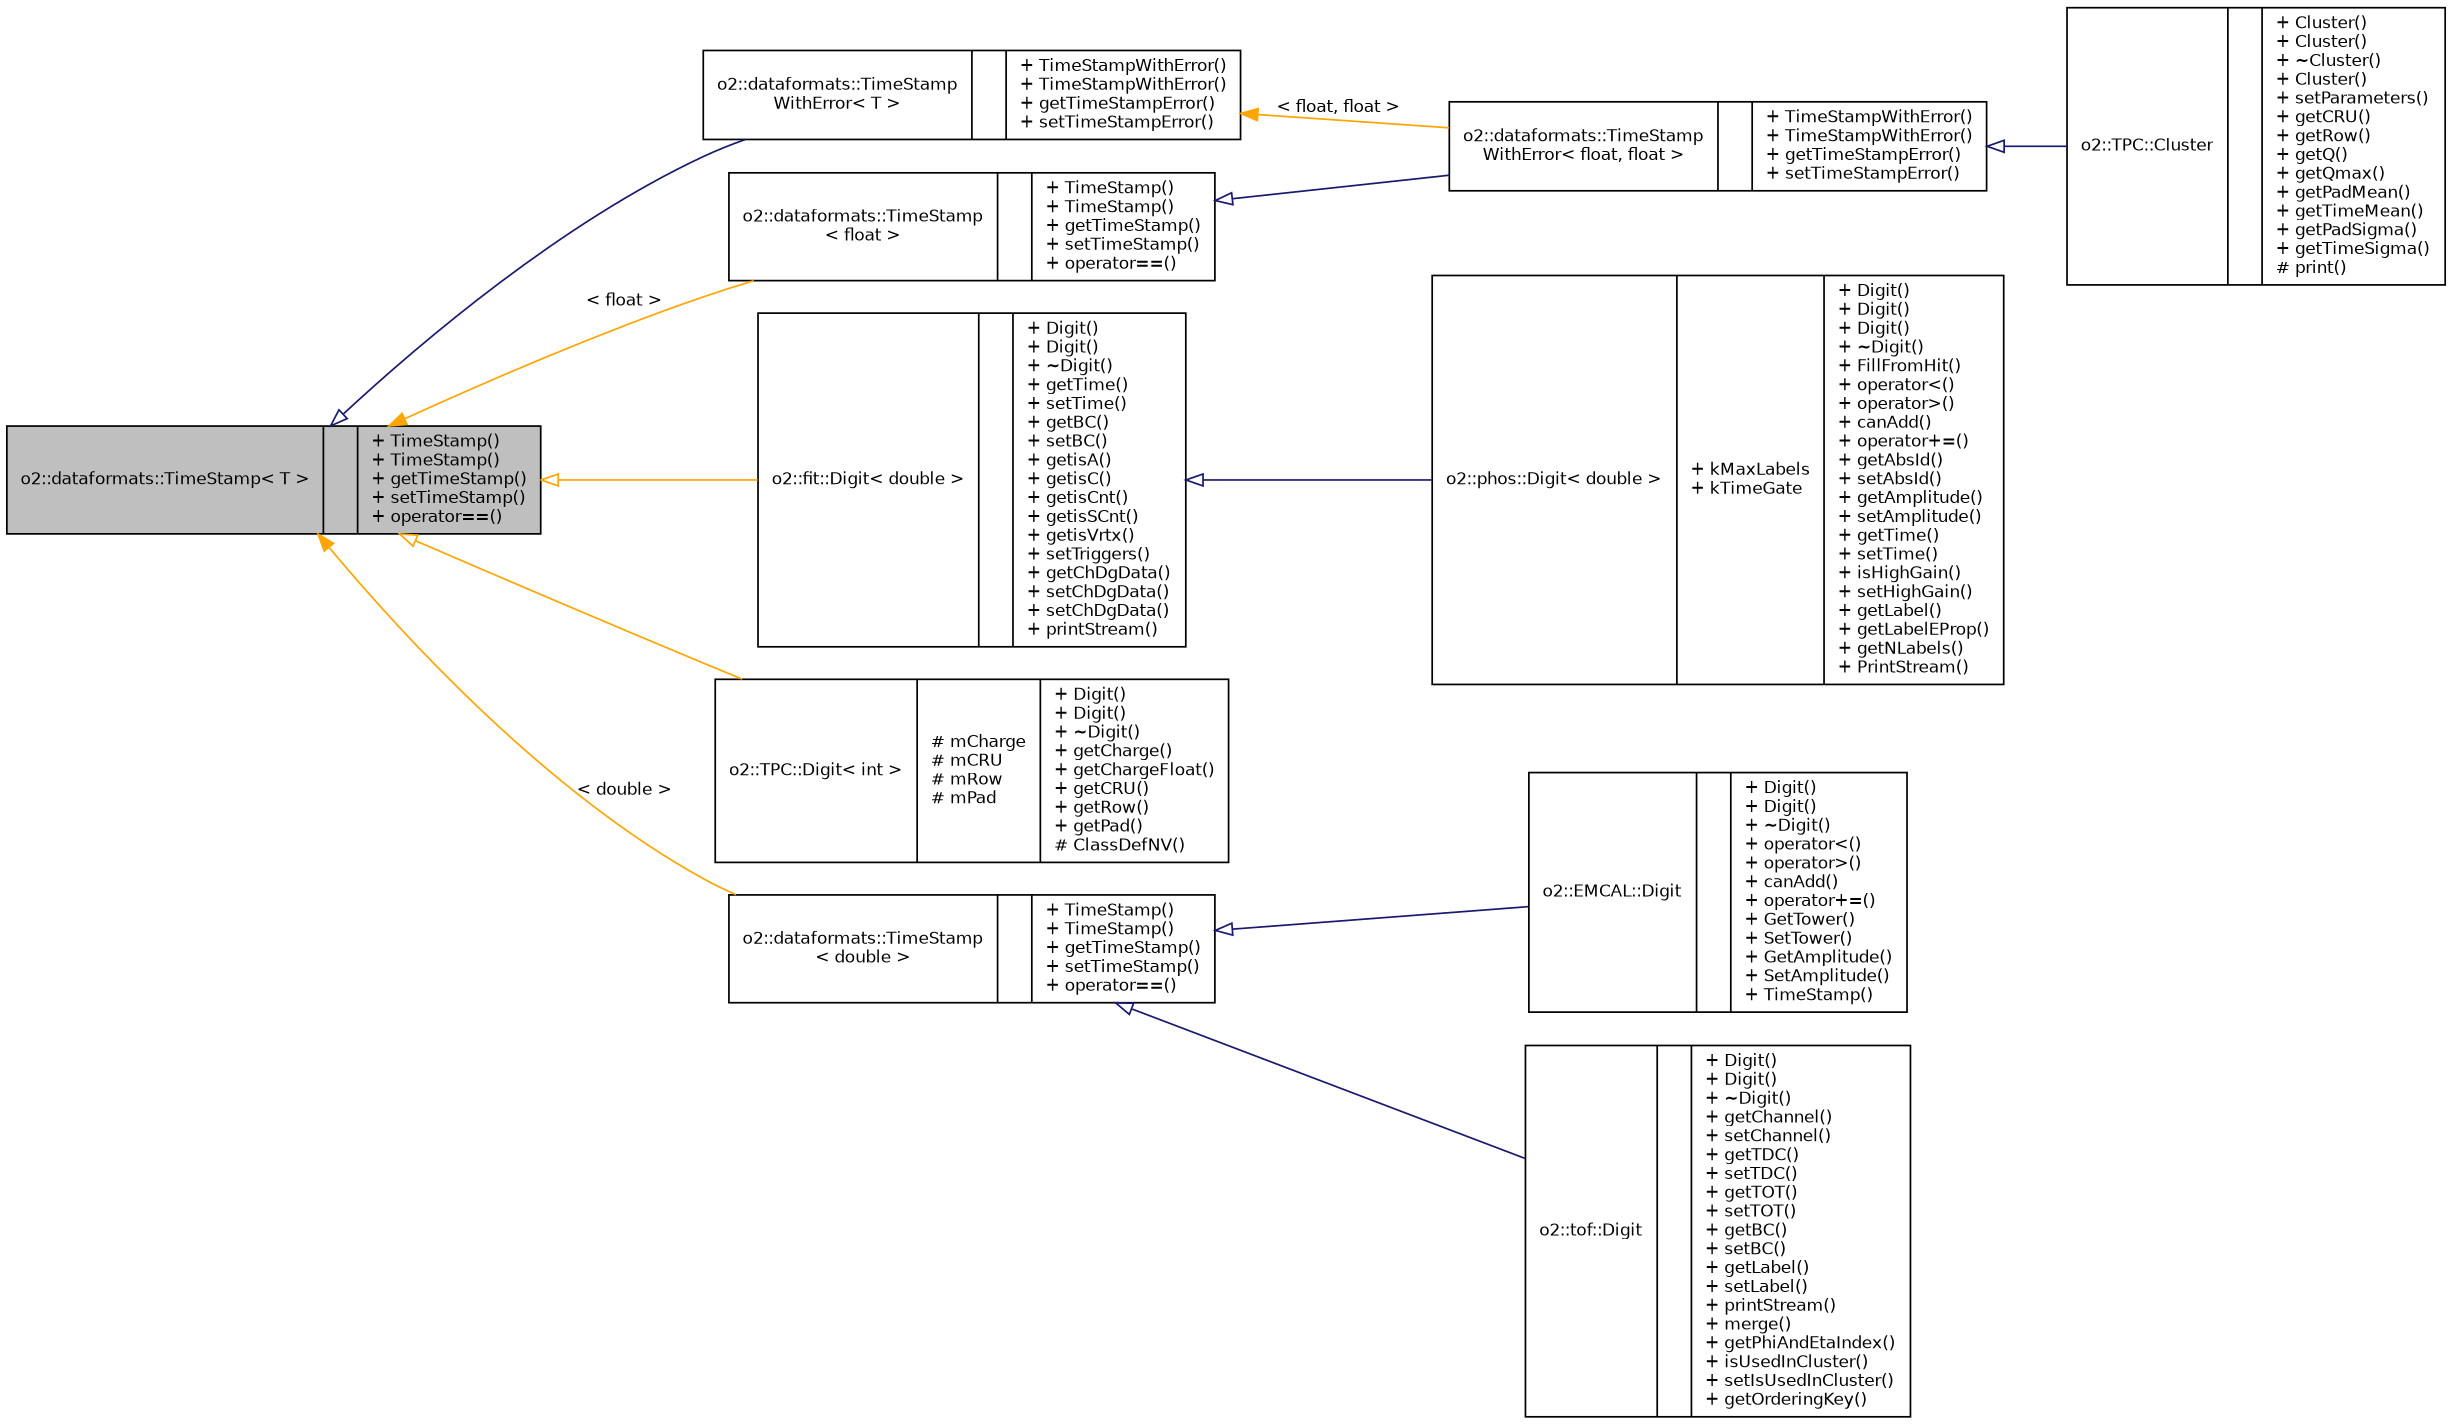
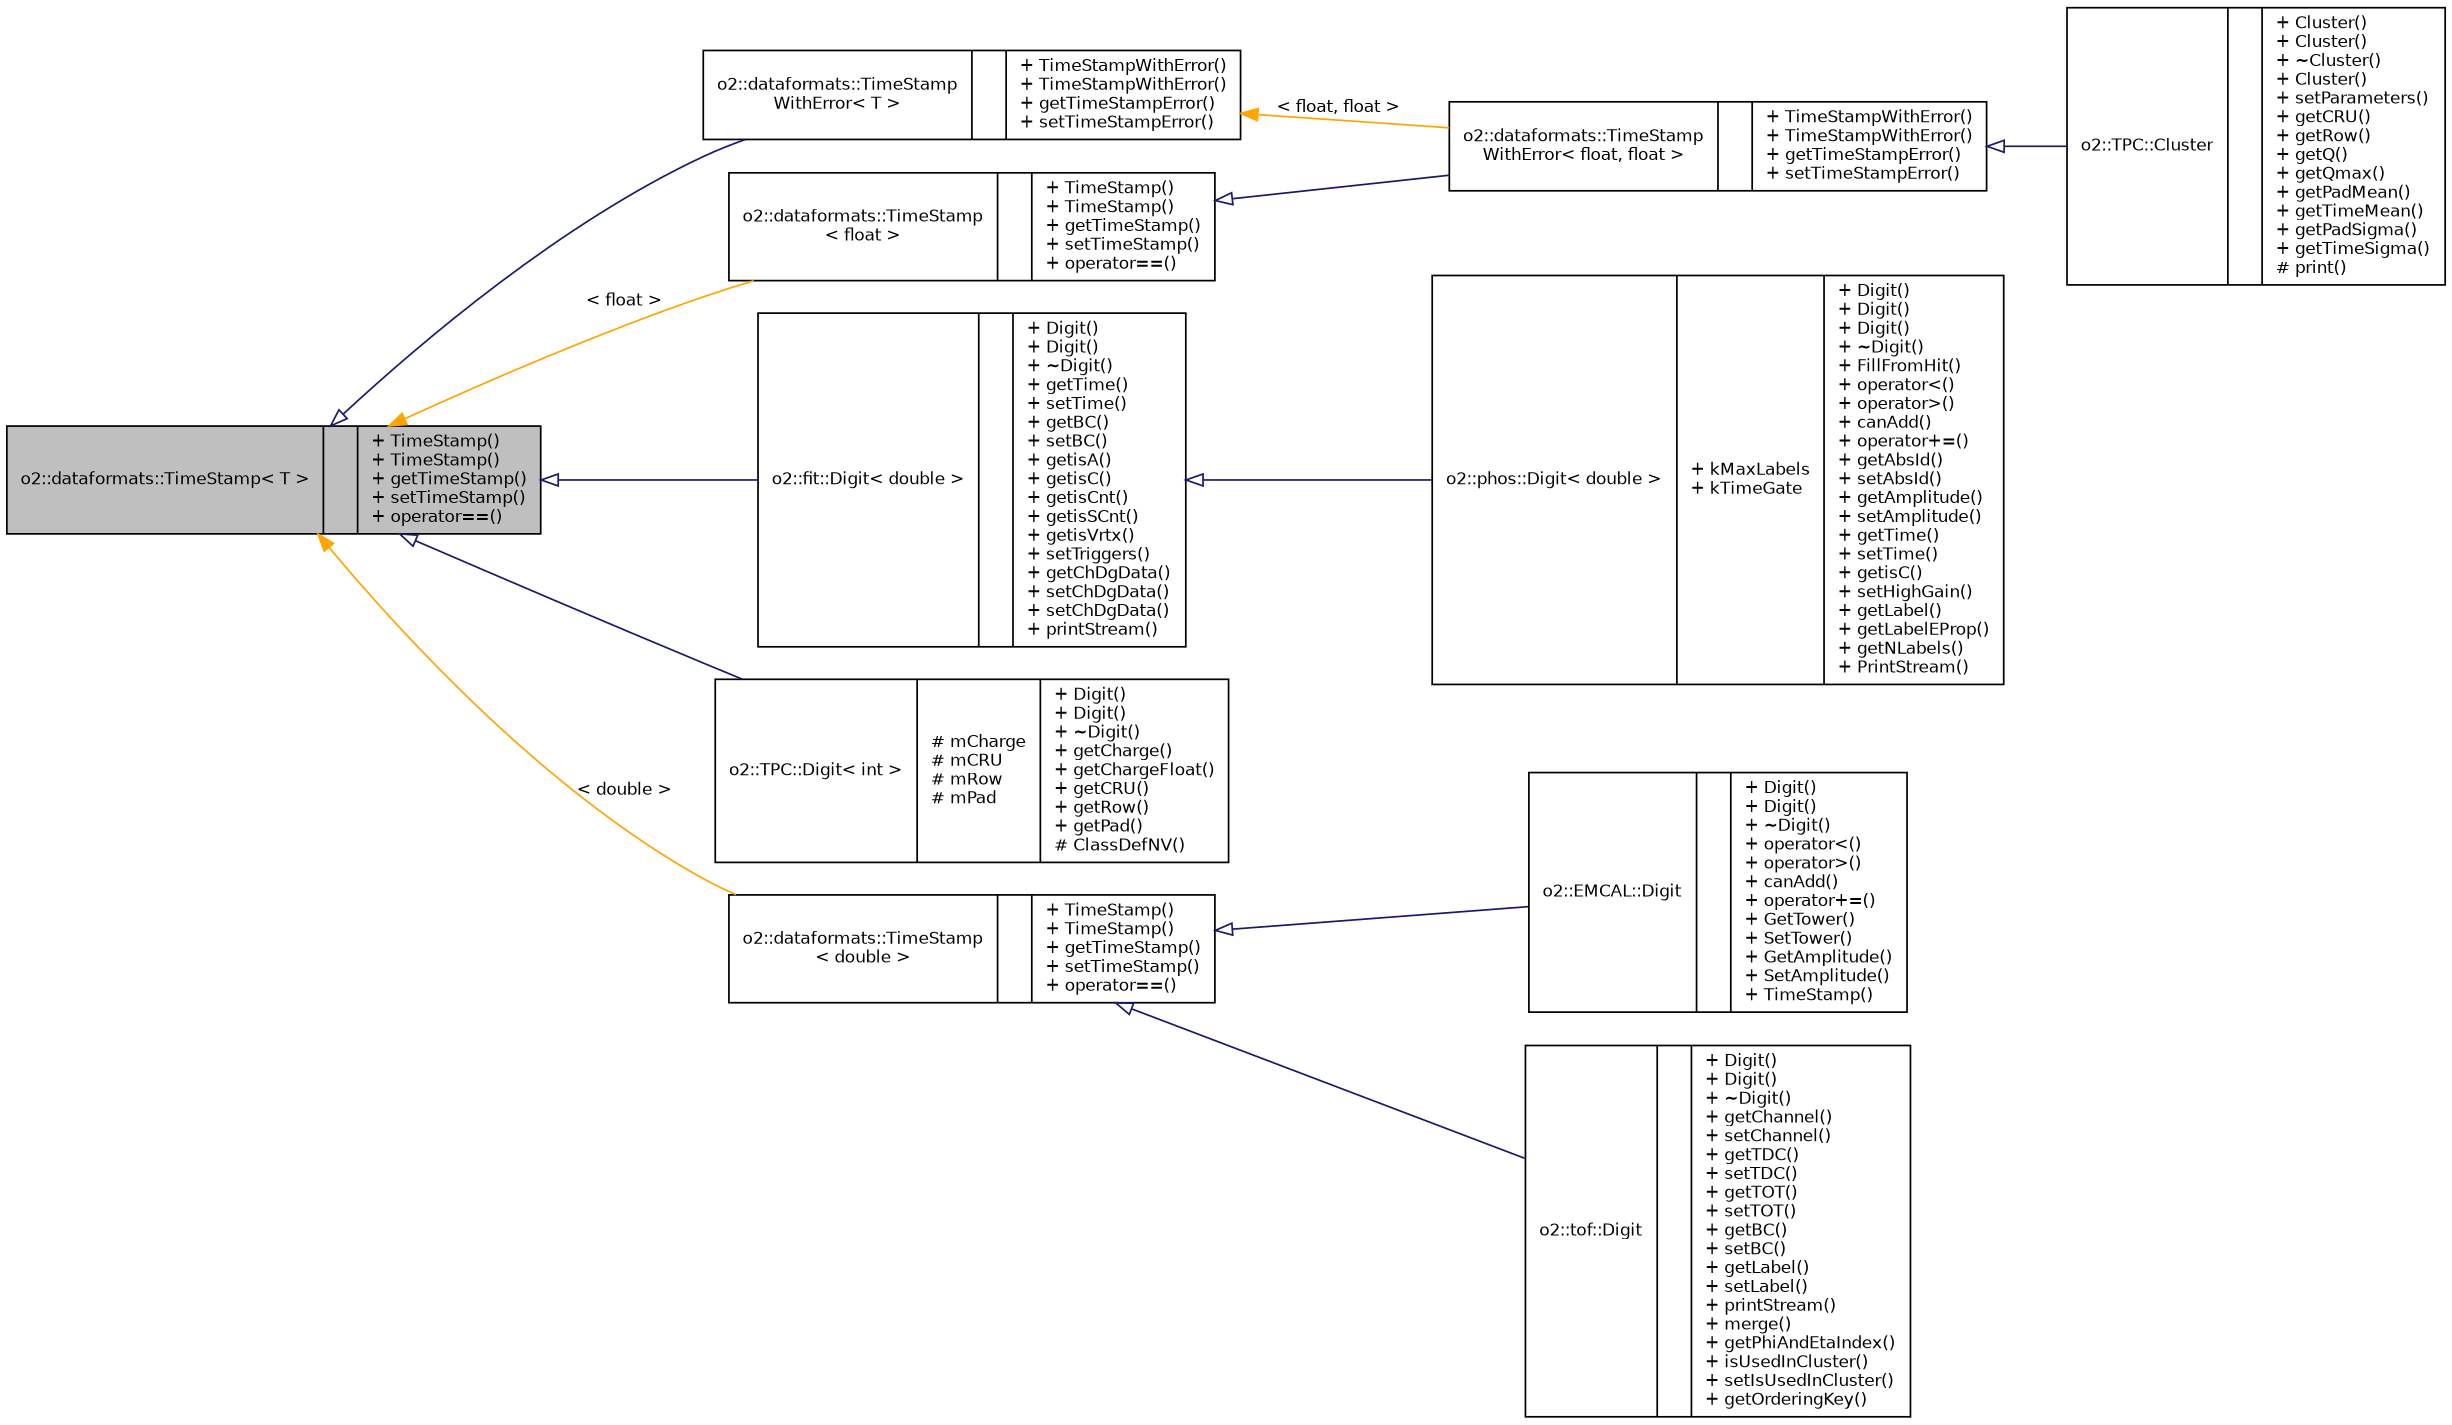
(658, 480) -> (658, 480)
(1900, 573) -> (1881, 573)
(579, 611) -> (579, 611)
